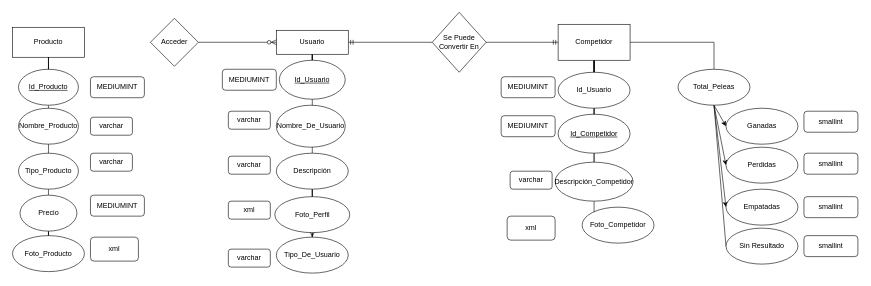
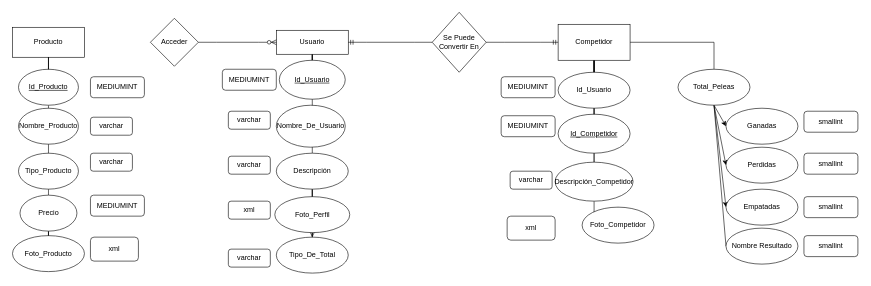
(762, 246) -> (762, 246)
(312, 255) -> (312, 255)
